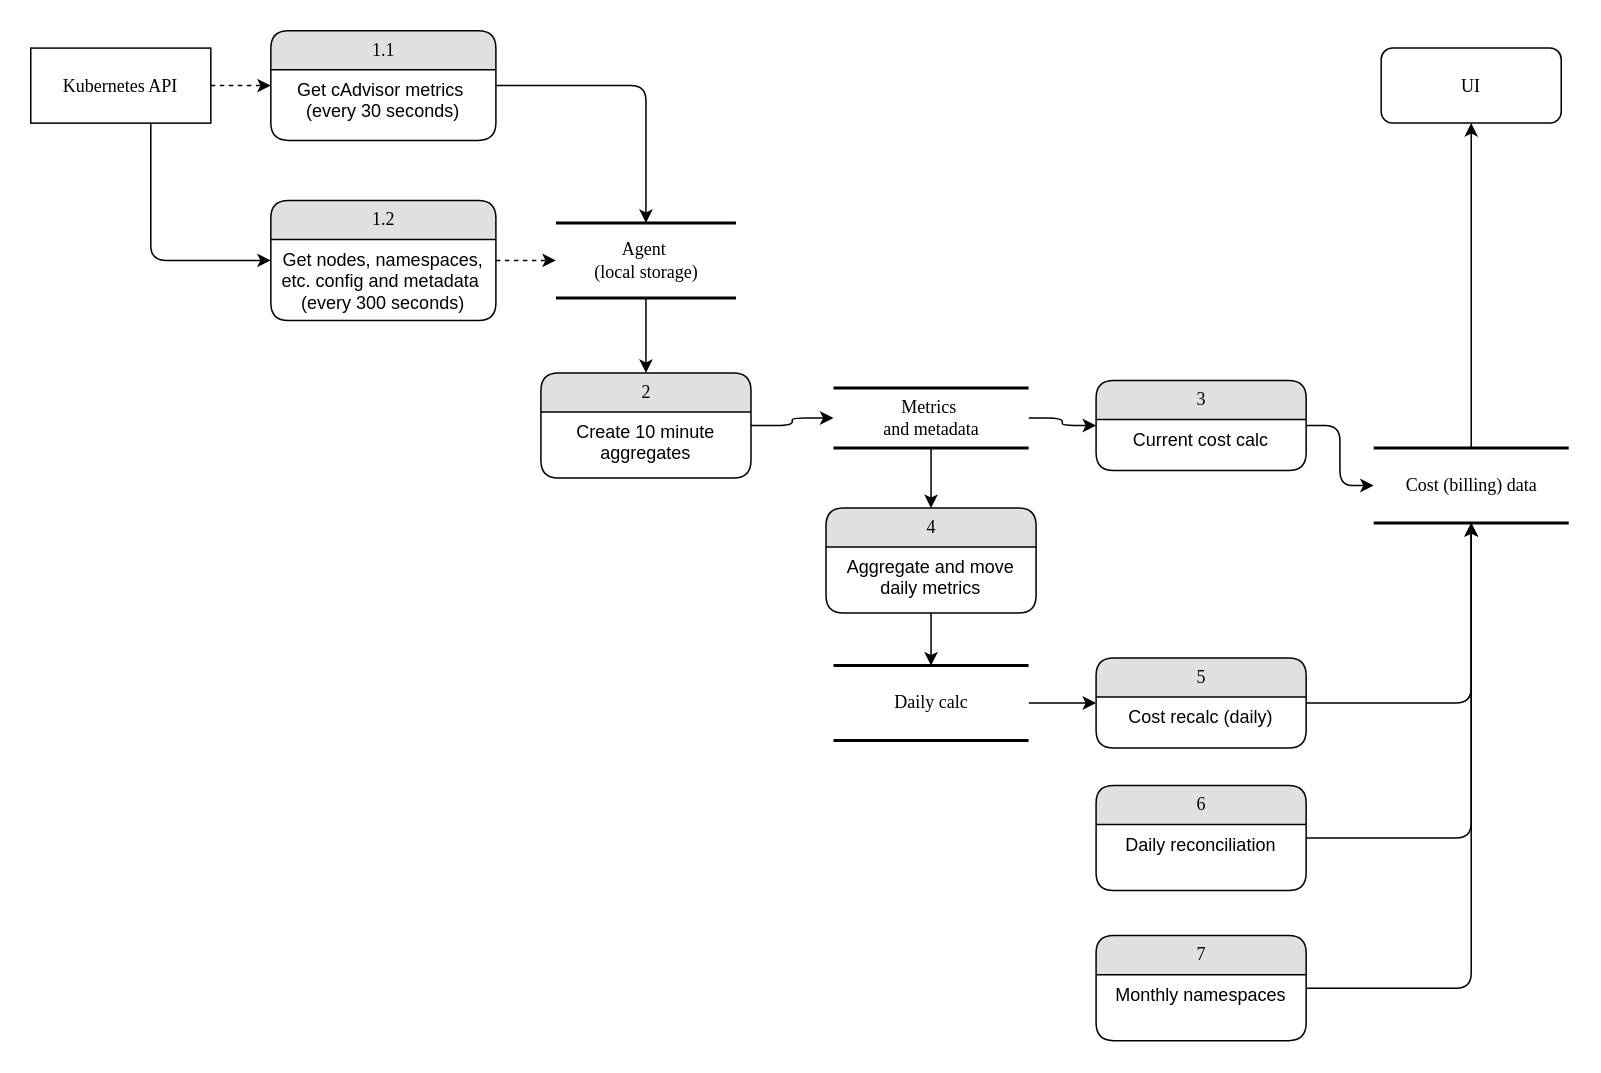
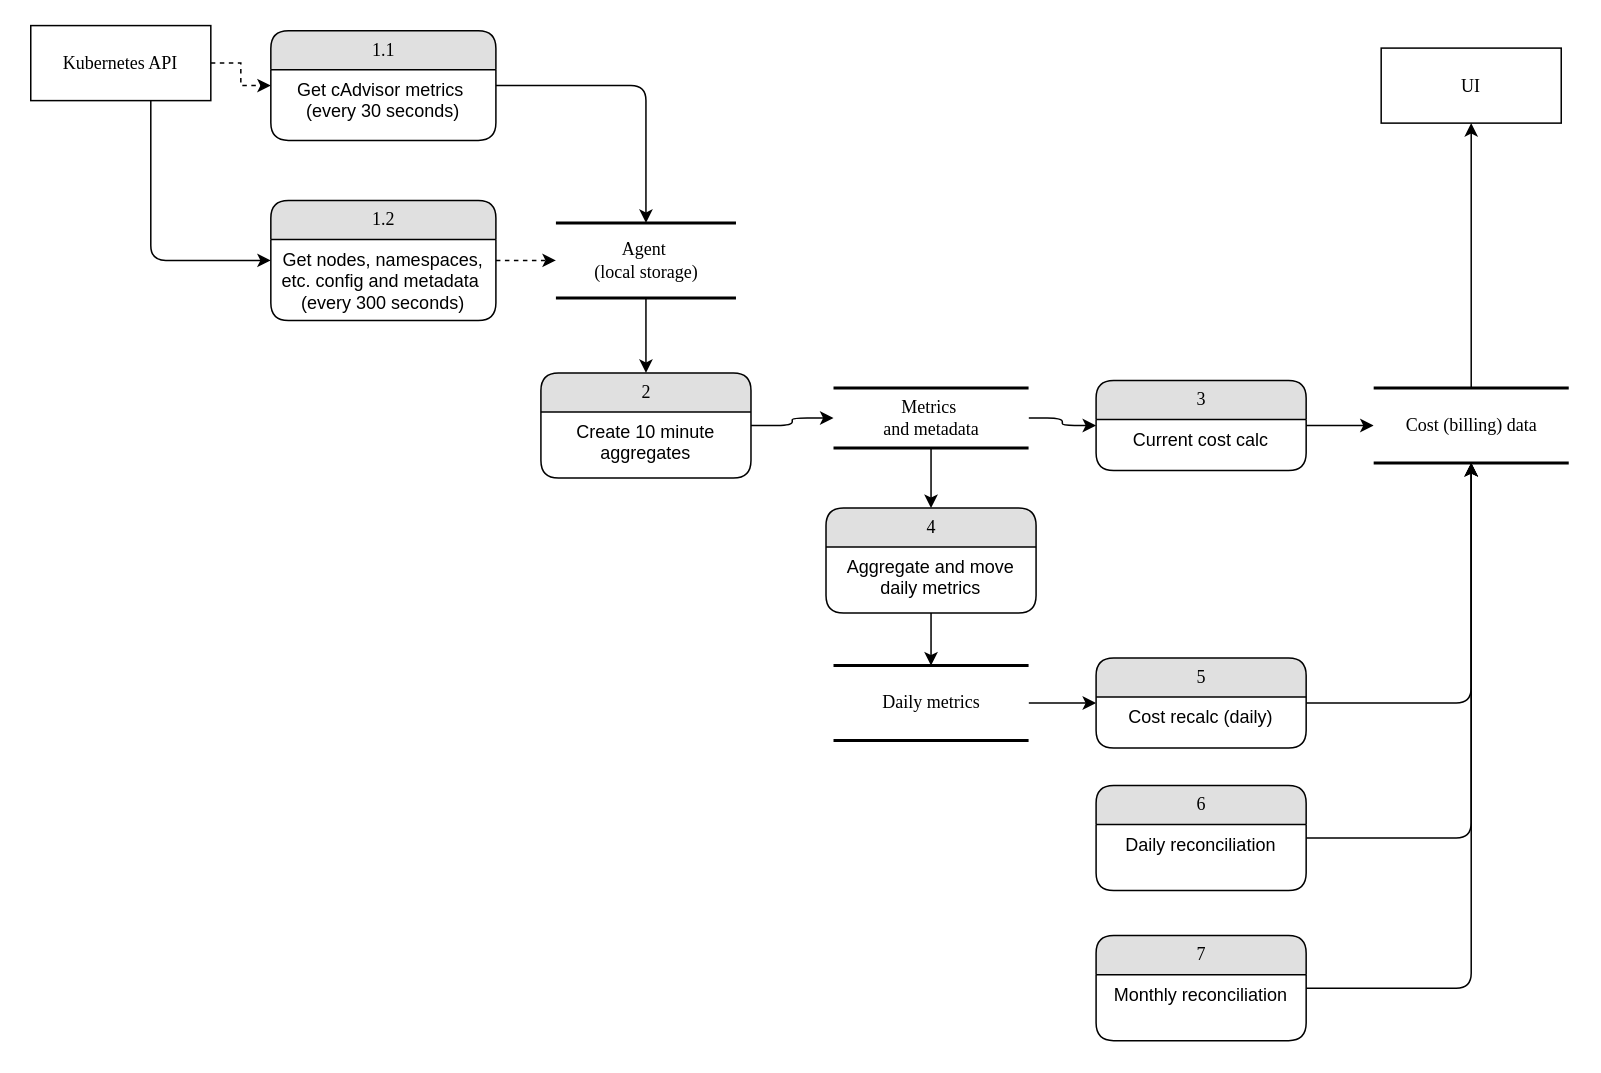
(121, 86) -> (121, 63)
(1471, 86) -> (1471, 86)
(1471, 485) -> (1471, 425)
(932, 703) -> (932, 703)
(1201, 996) -> (1201, 996)
